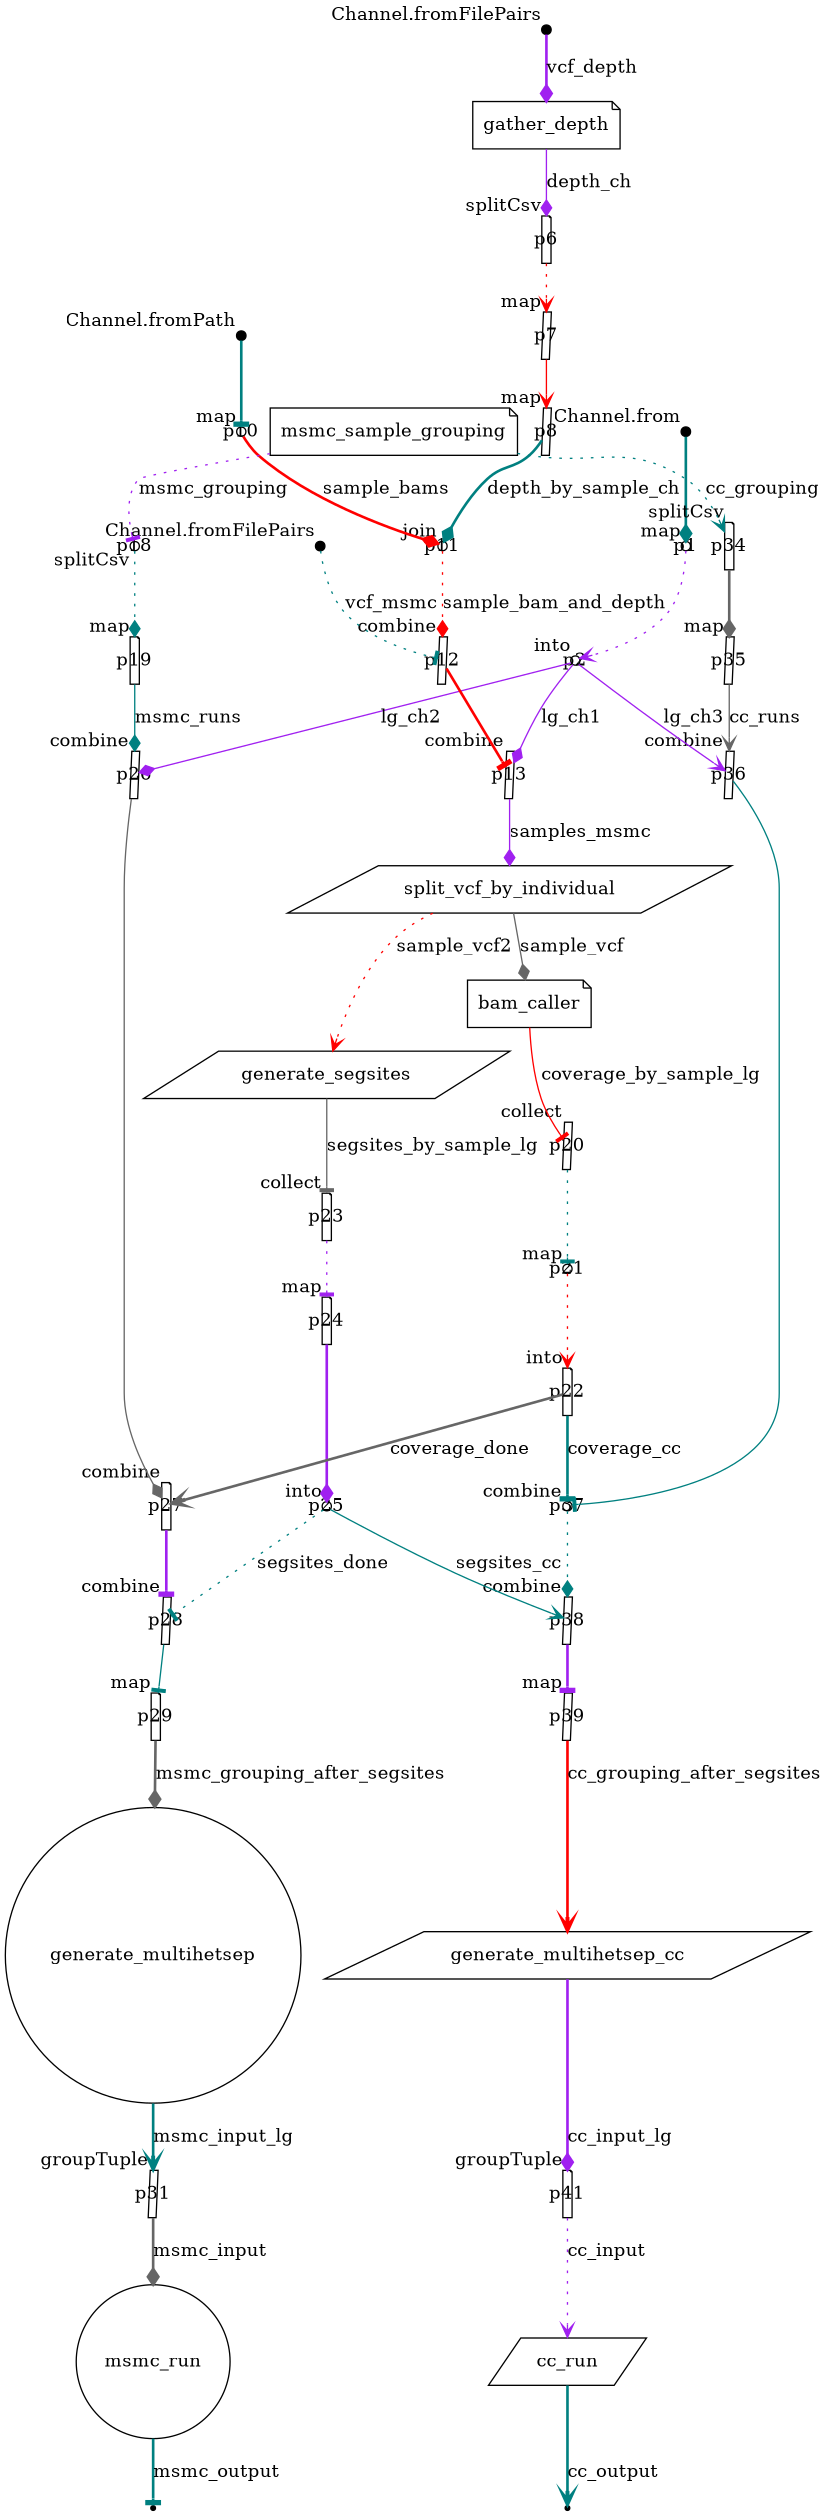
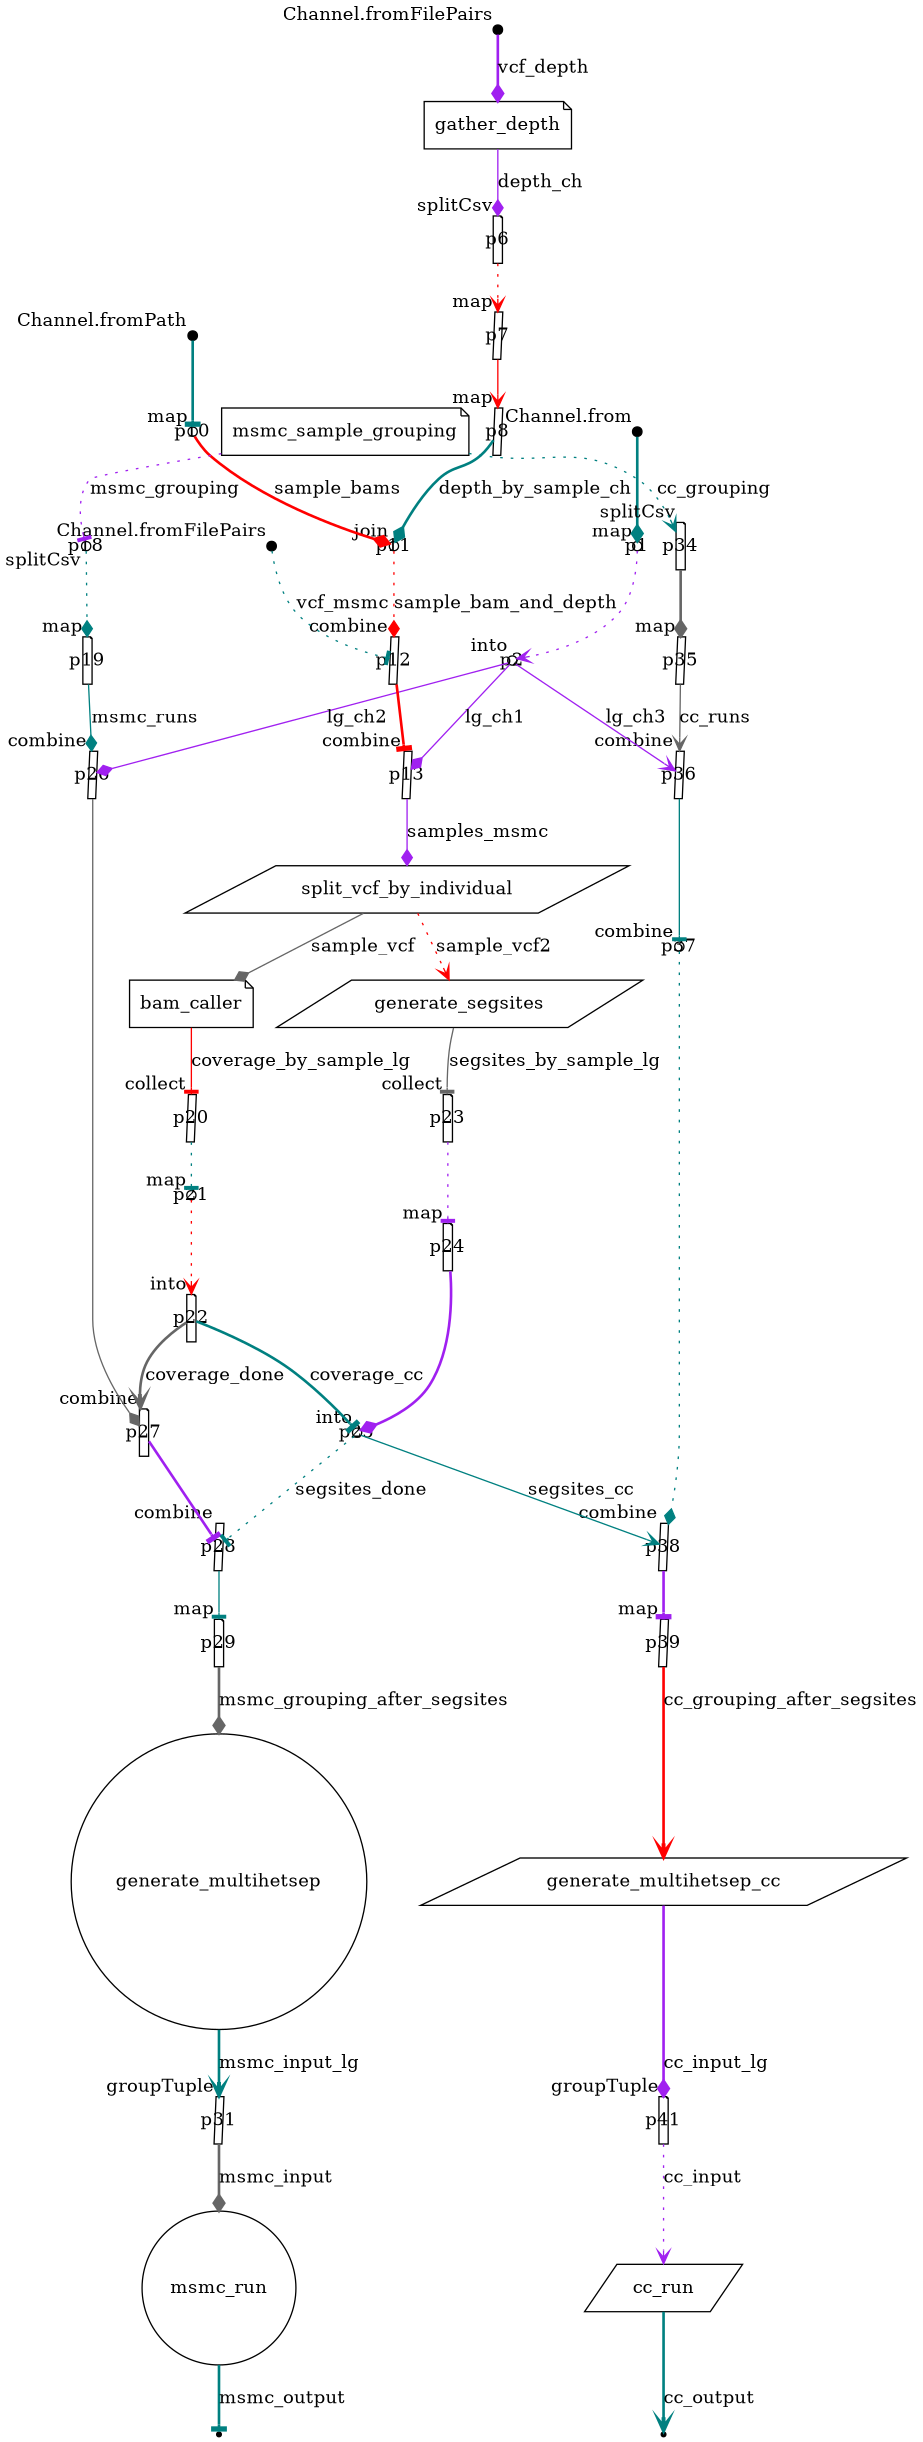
(567, 1455) -> (280, 1362)
